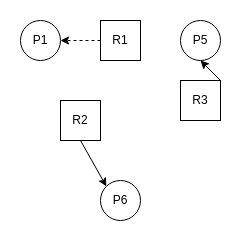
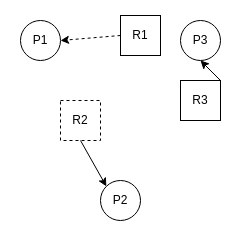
(121, 41) -> (141, 36)
(201, 41) -> (201, 41)
(81, 121) -> (81, 121)
(121, 201) -> (121, 201)
